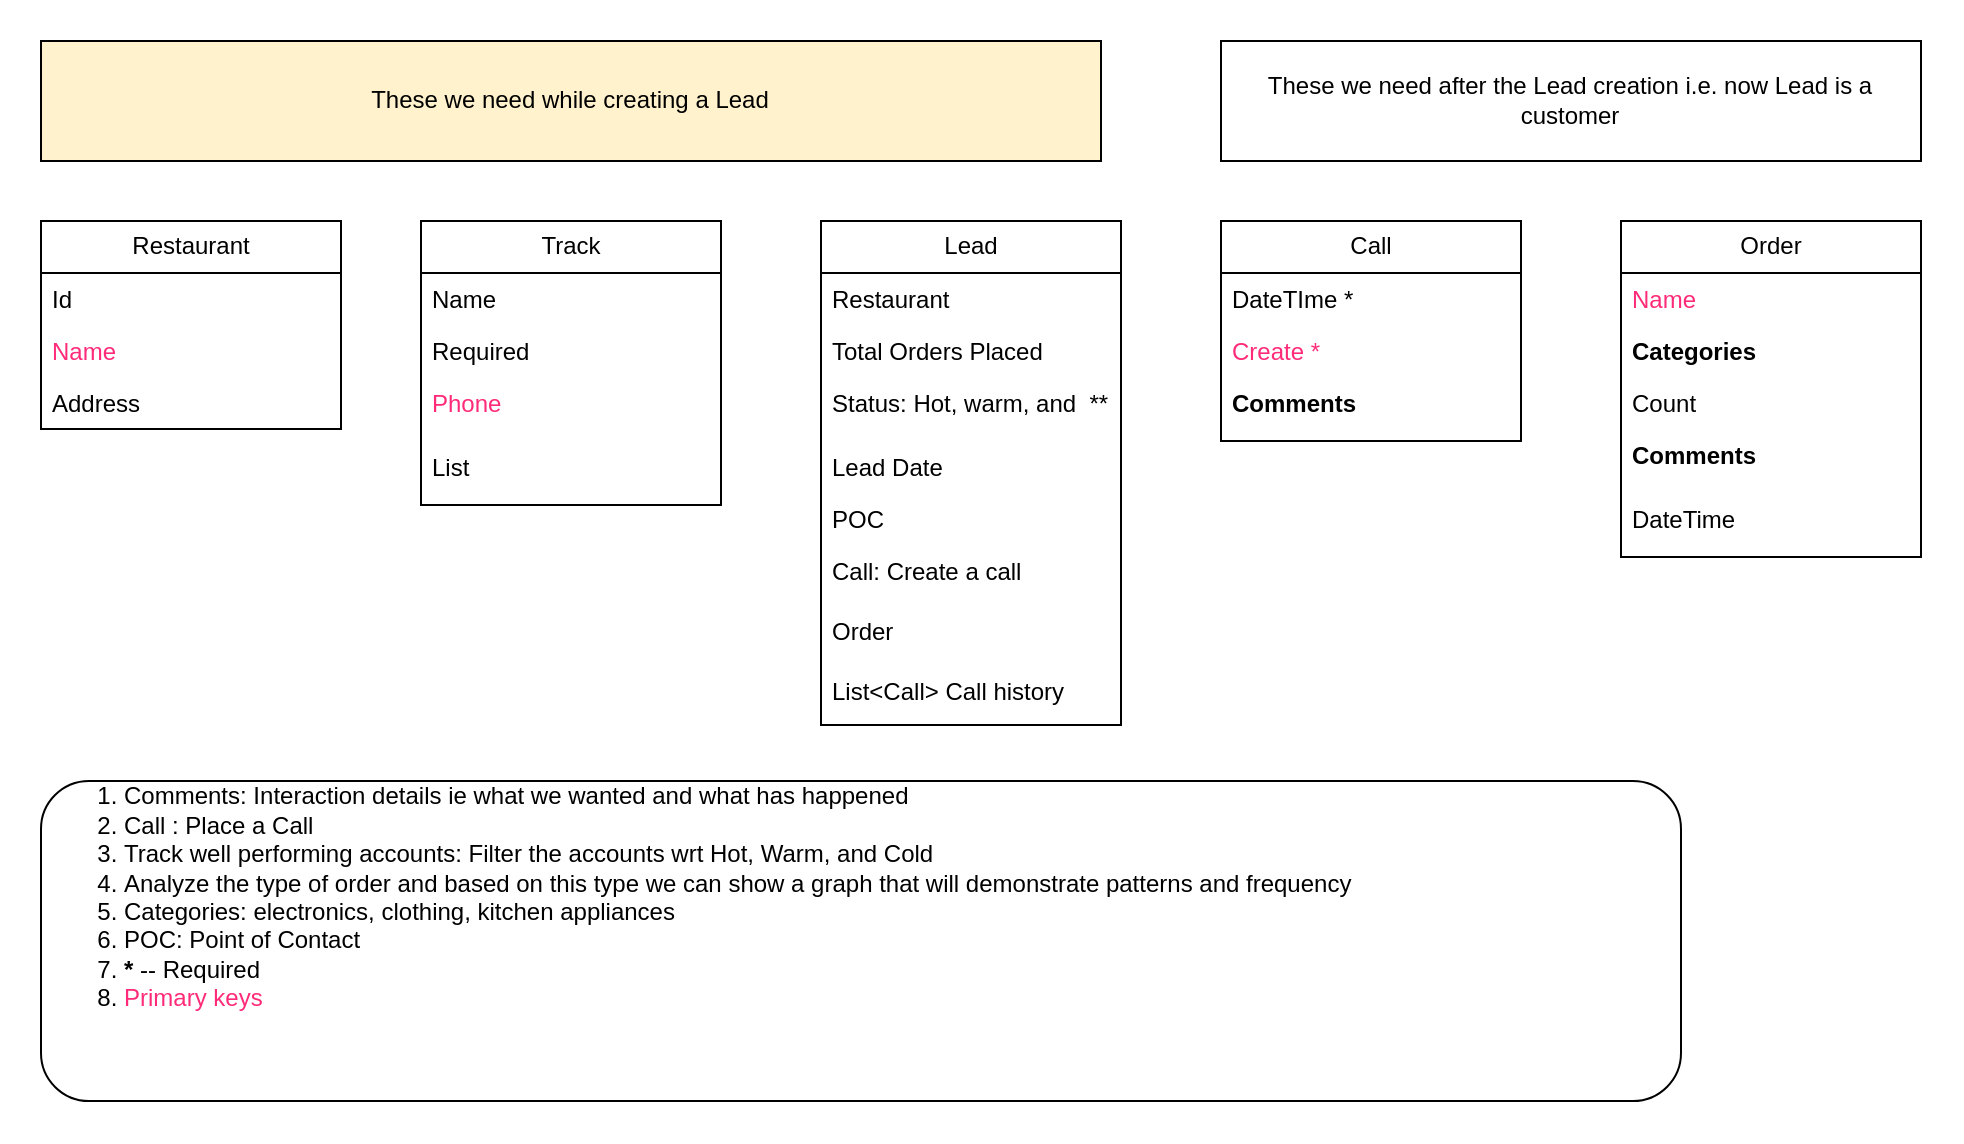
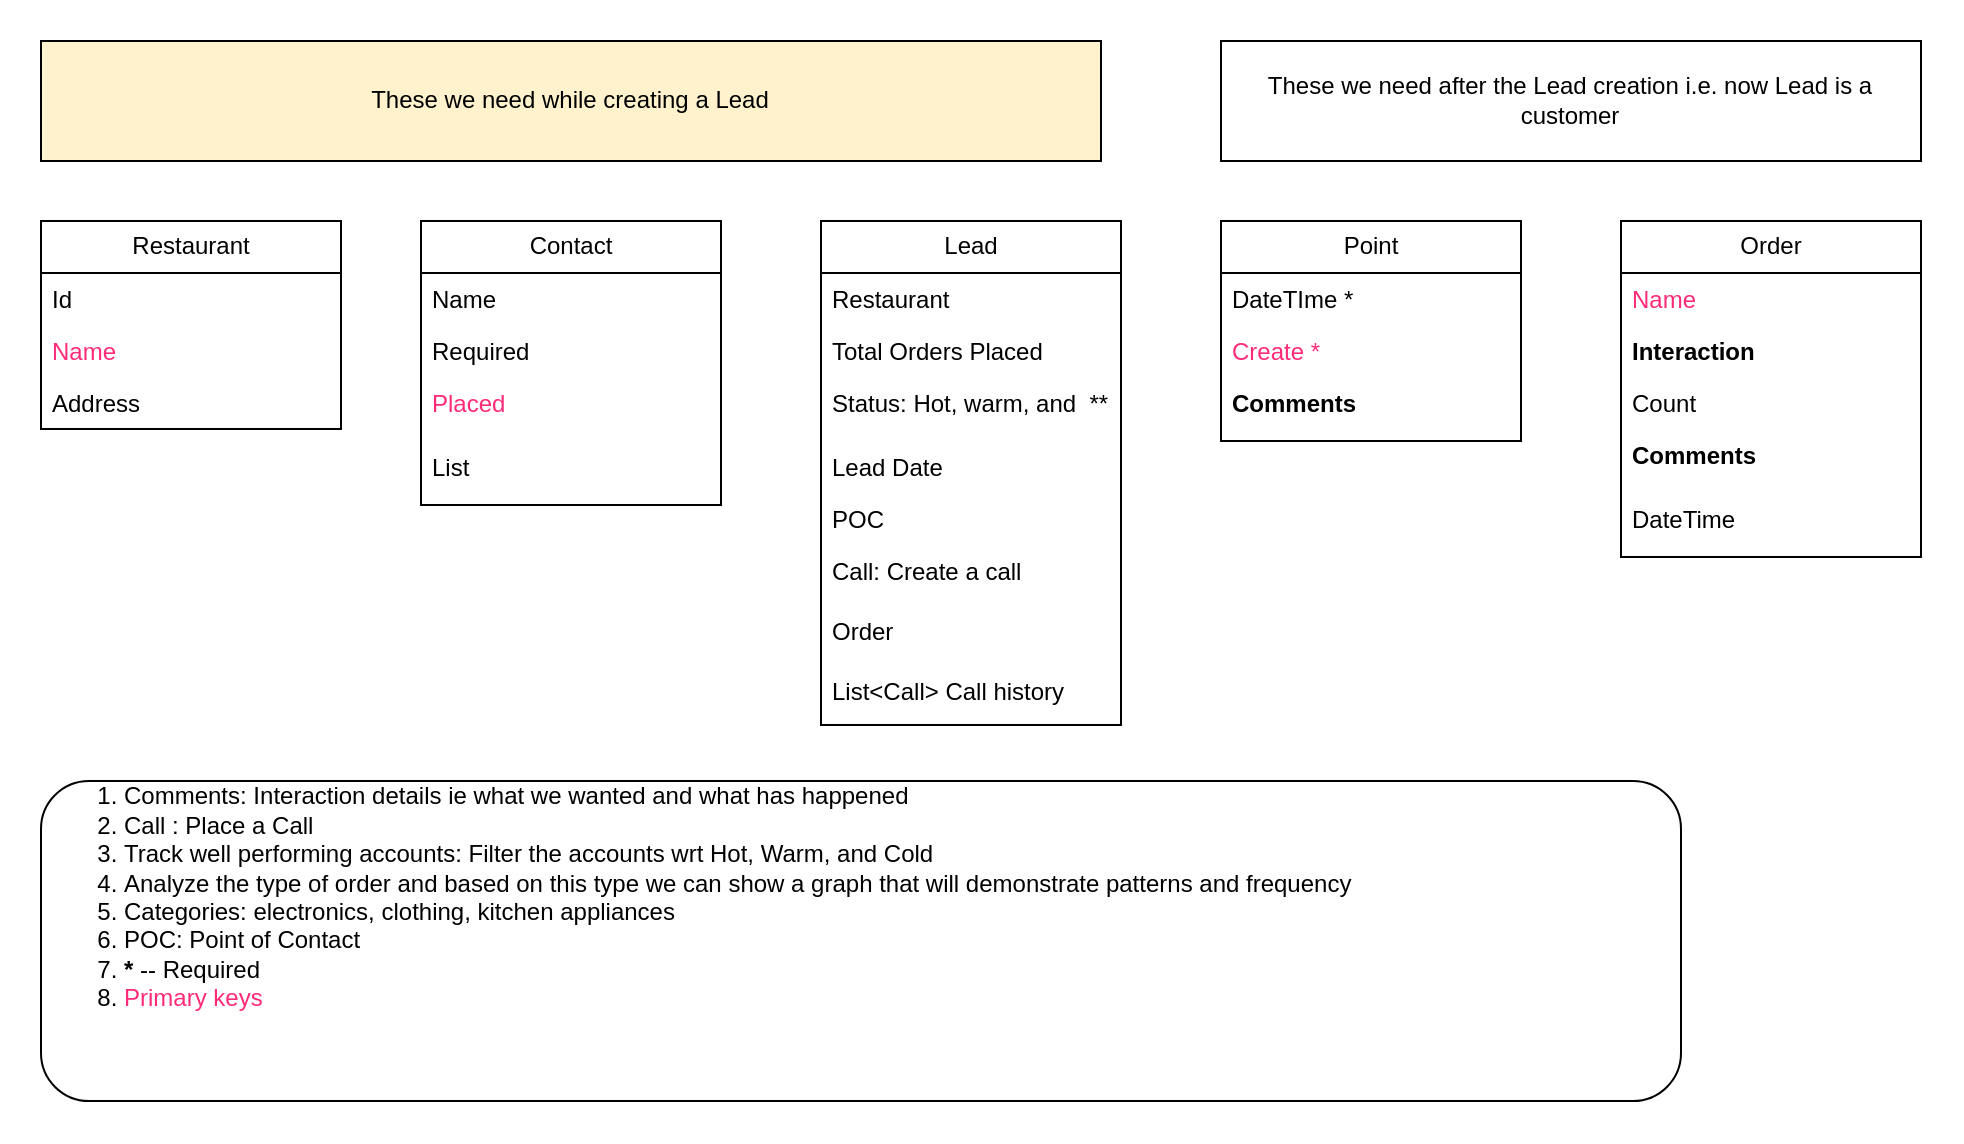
(572, 247) -> (572, 247)
(1372, 247) -> (1372, 247)
(1697, 353) -> (1704, 353)
(467, 405) -> (470, 405)
